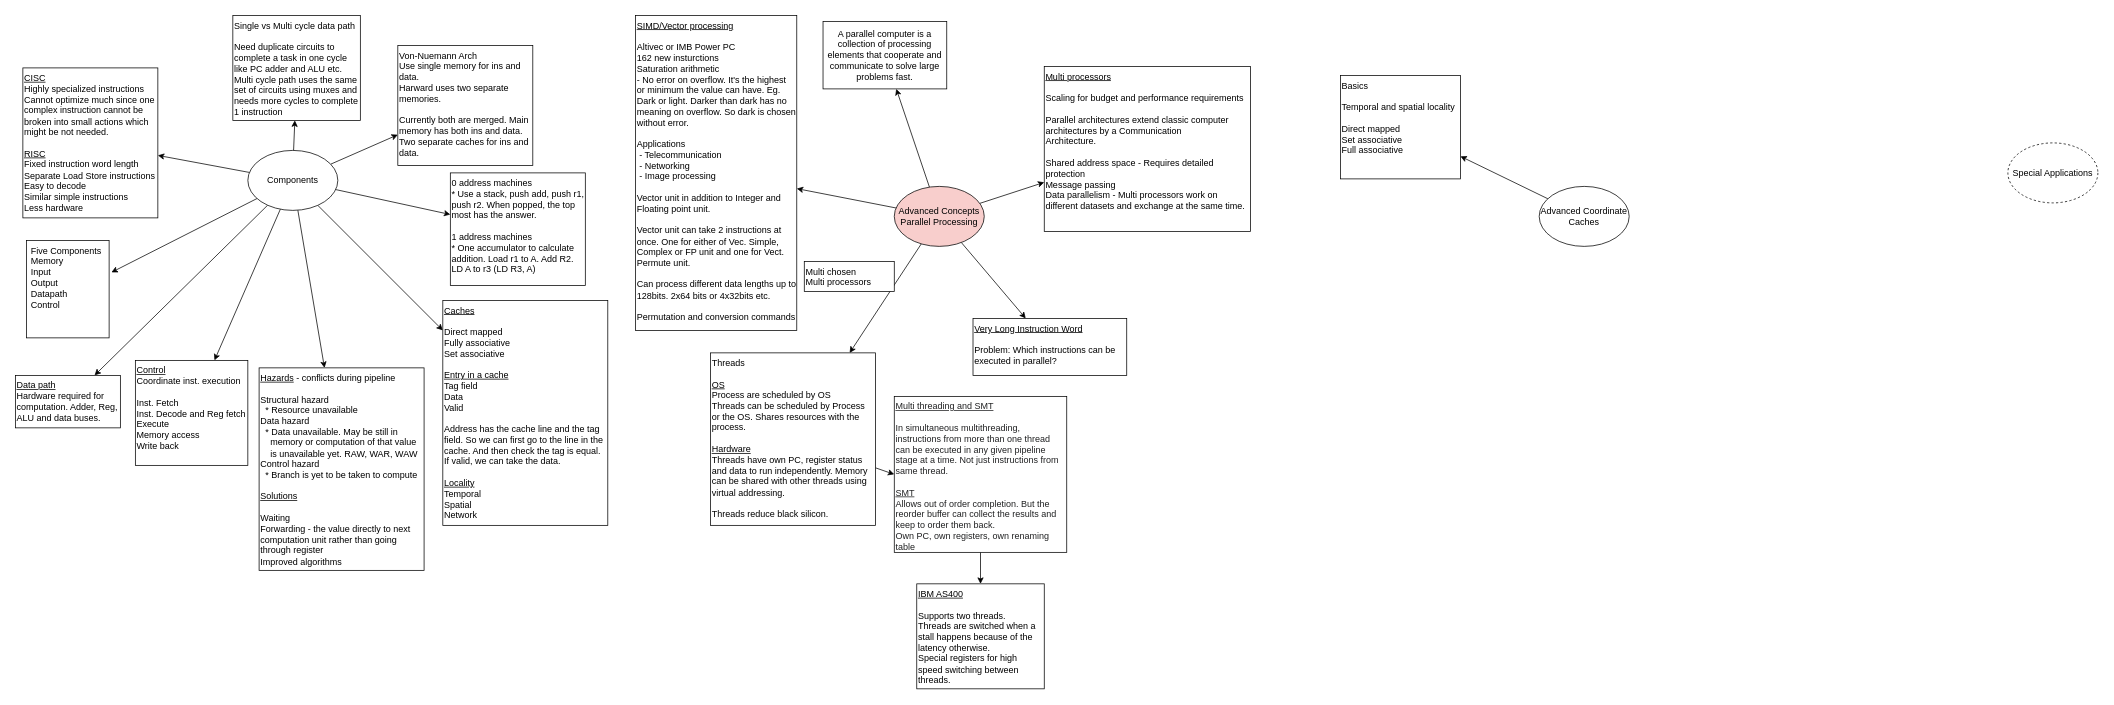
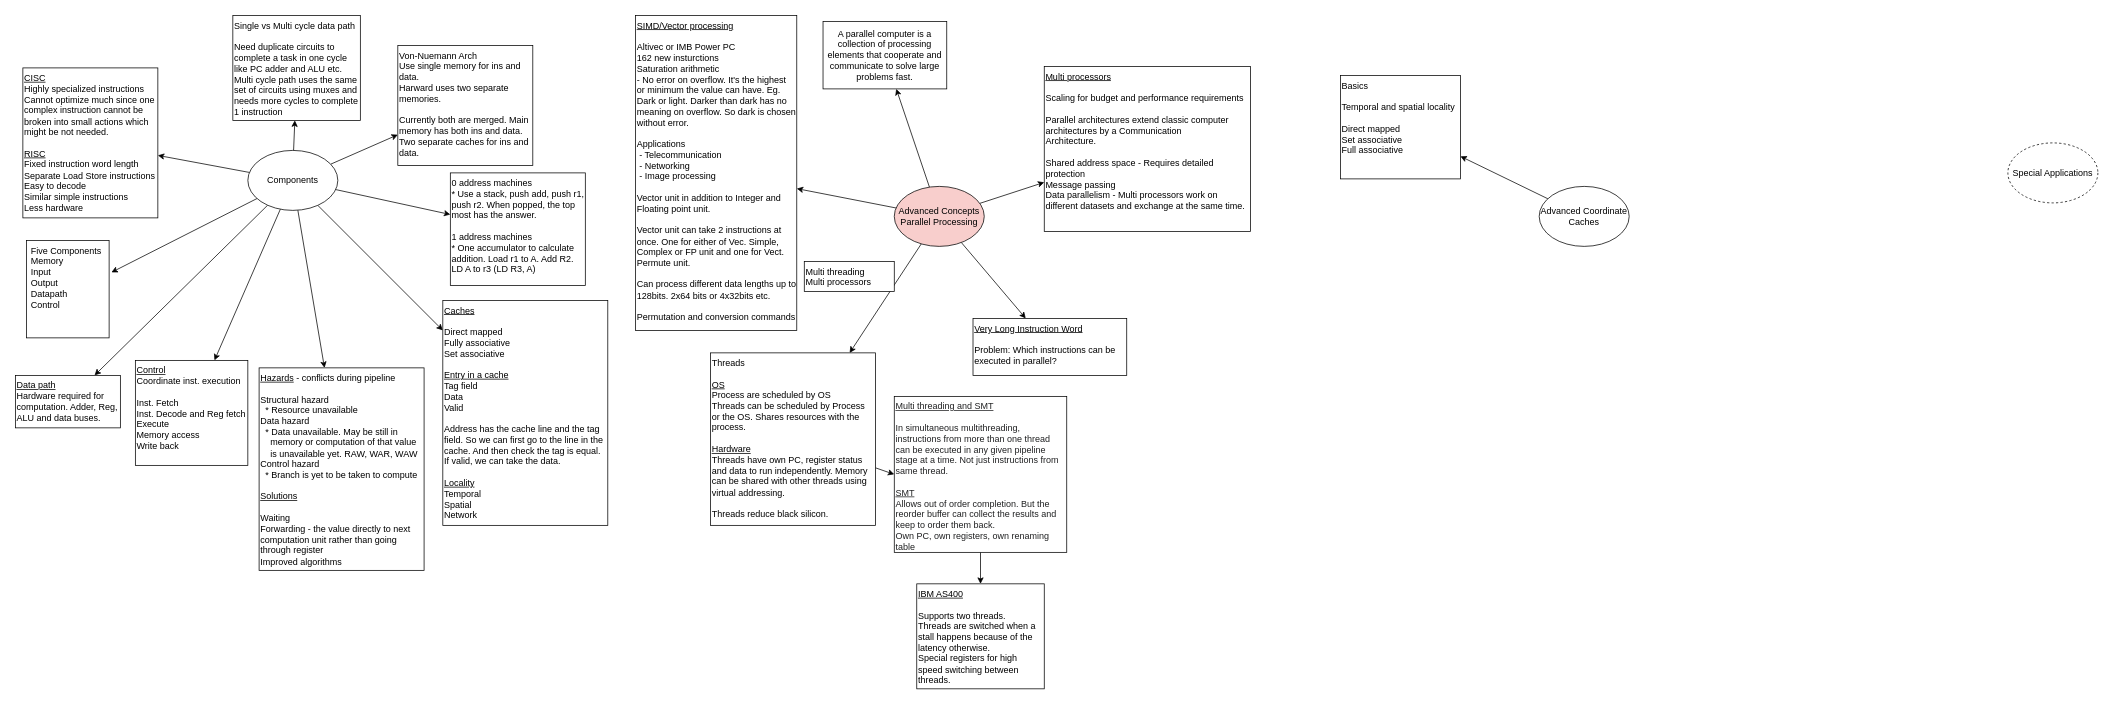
(843, 277) -> (843, 277)
